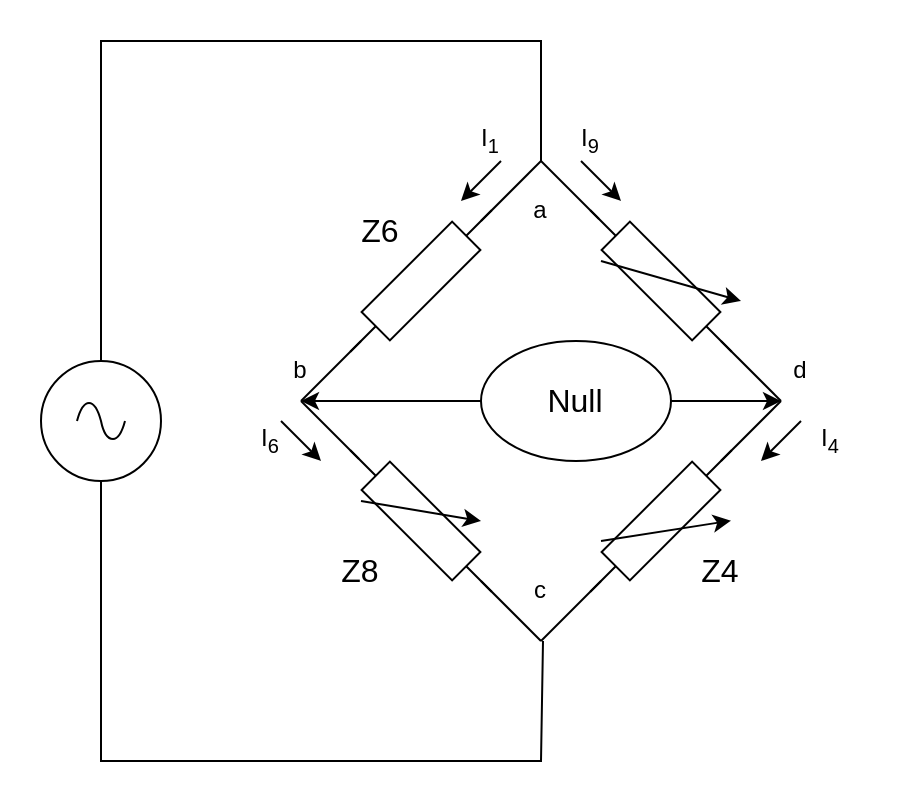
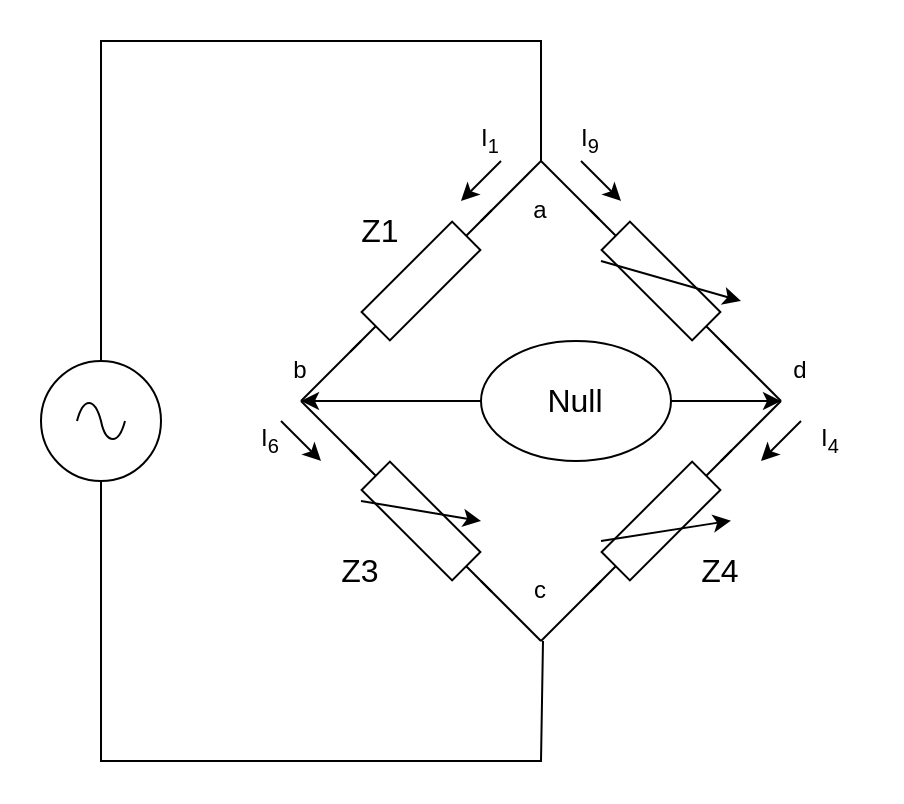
(381, 231) -> (381, 231)
(361, 571) -> (361, 571)
